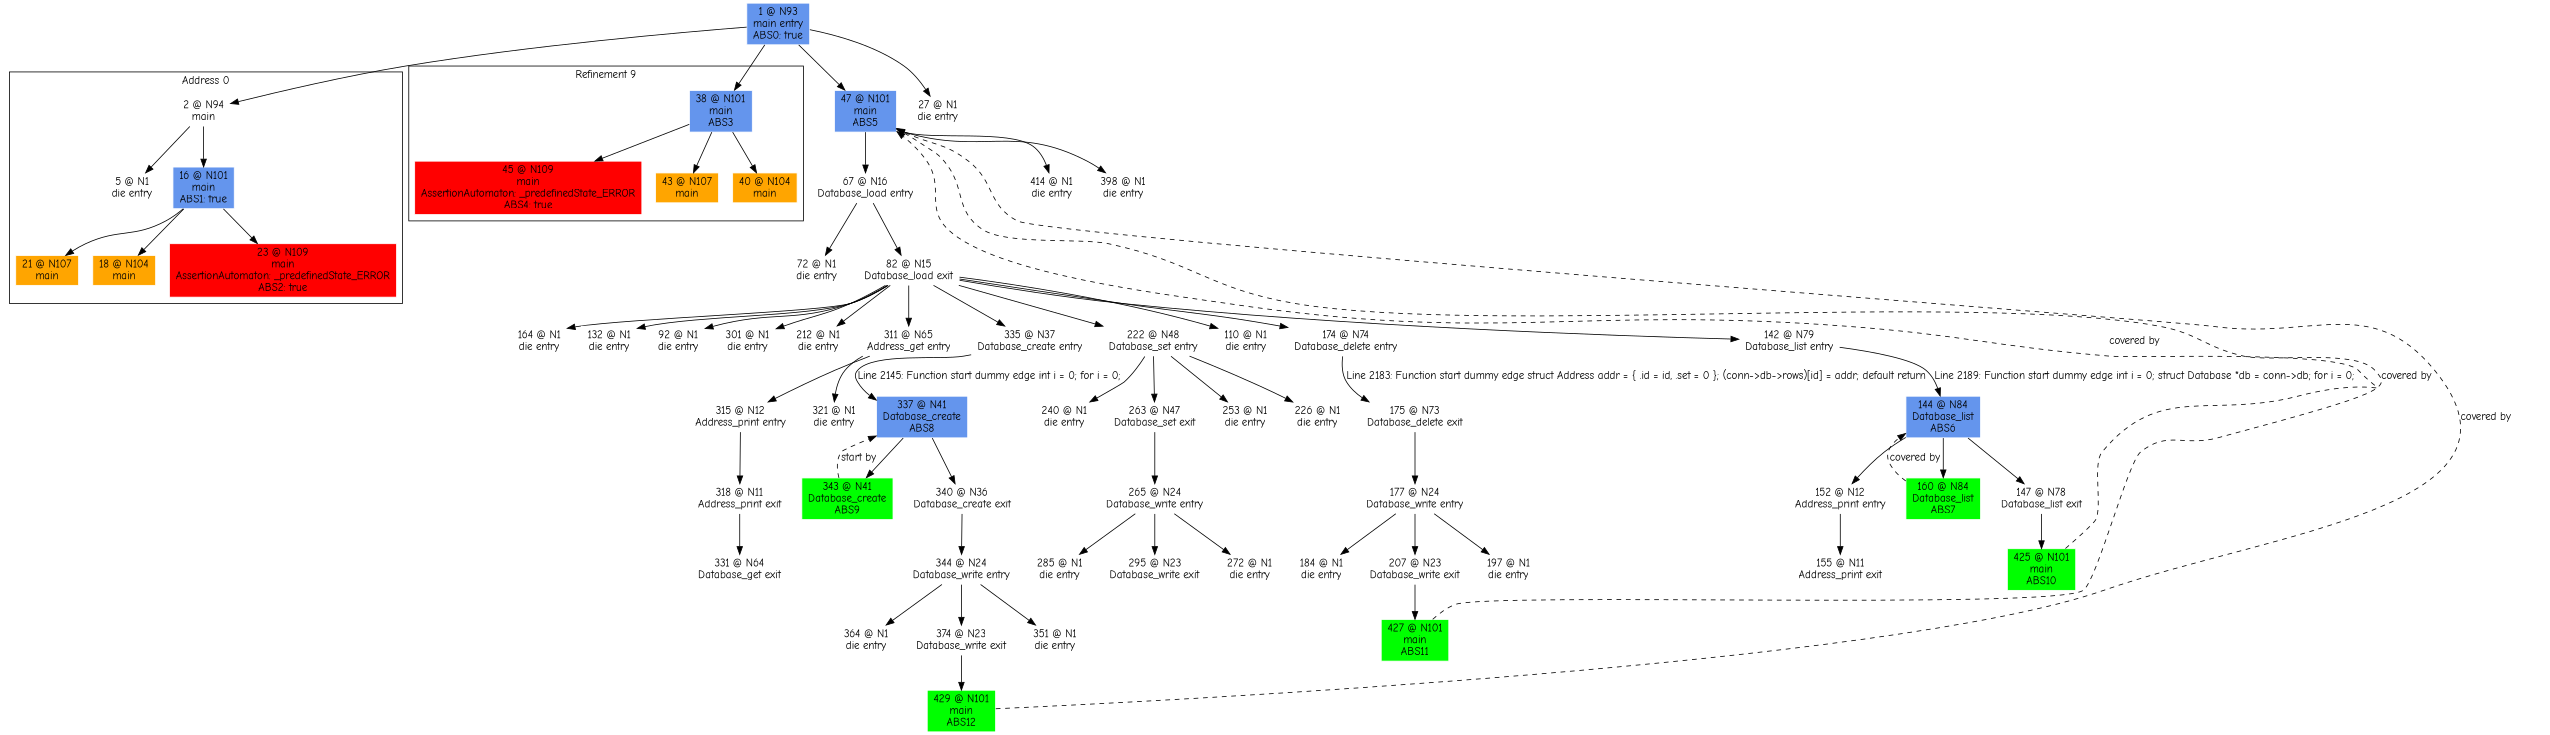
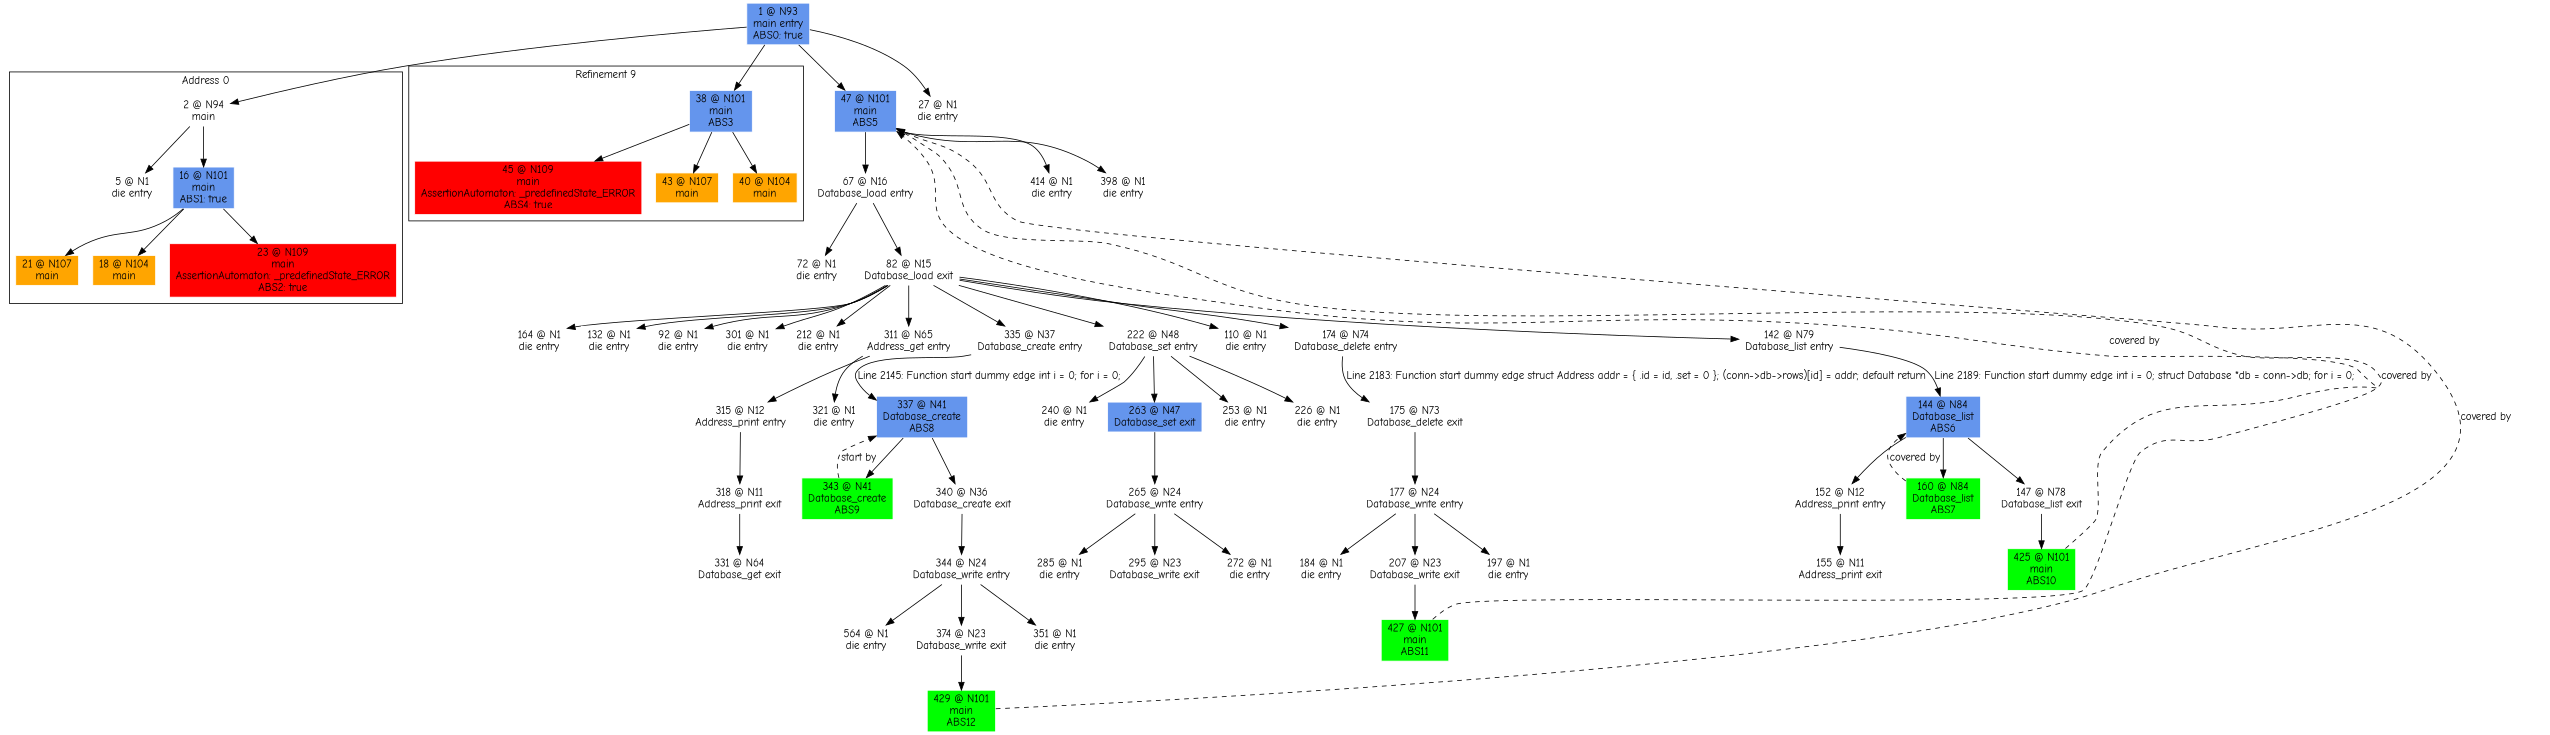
(1155, 417) -> (1155, 417)
(866, 640) -> (866, 640)
